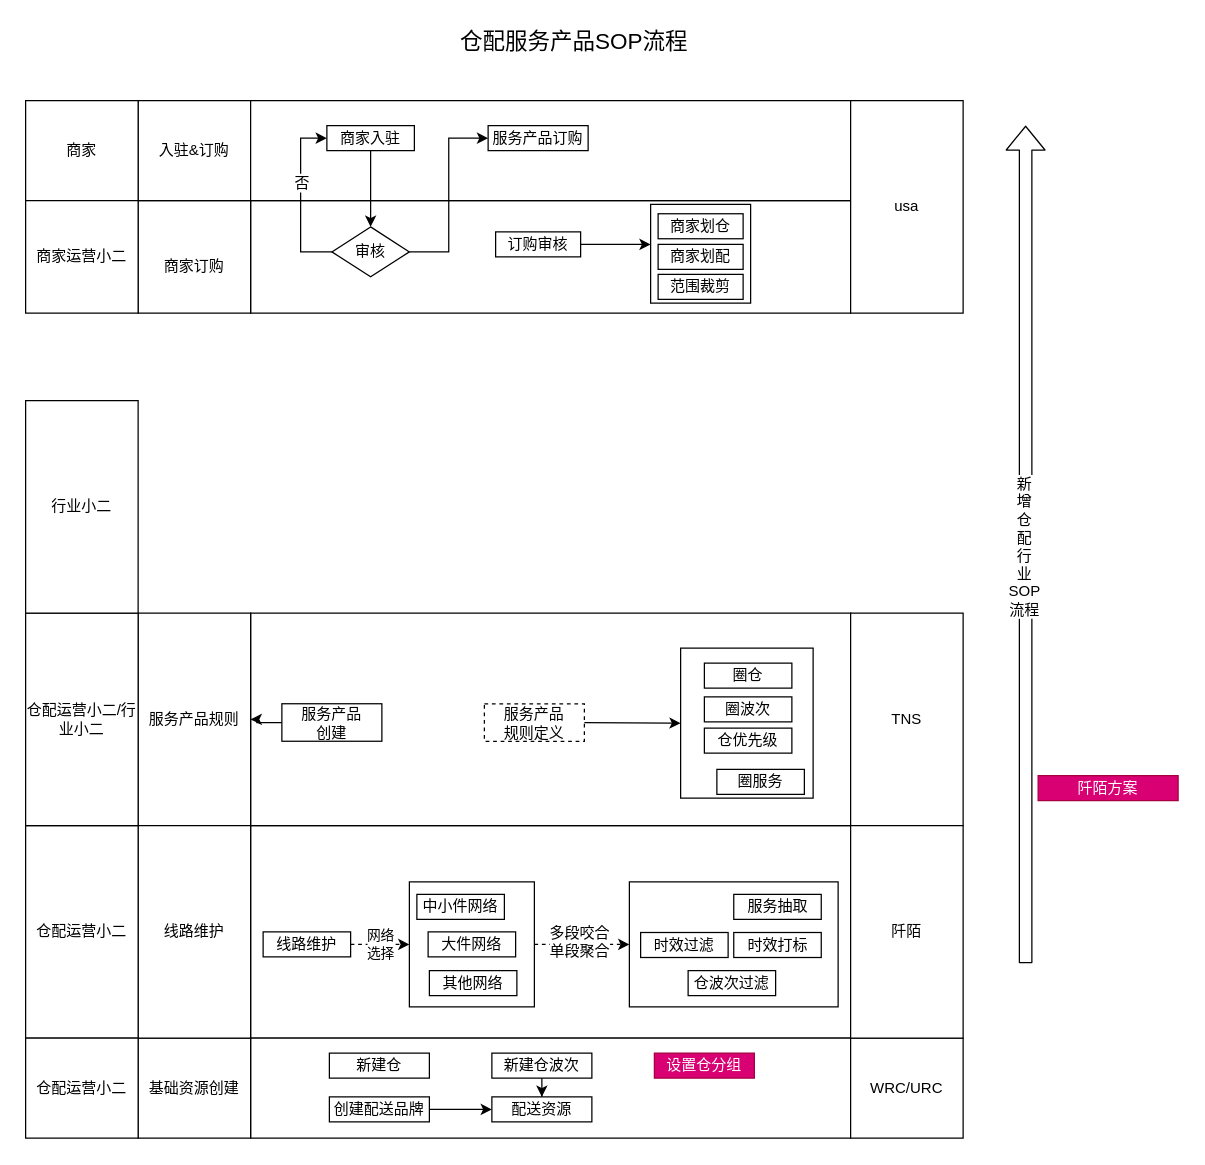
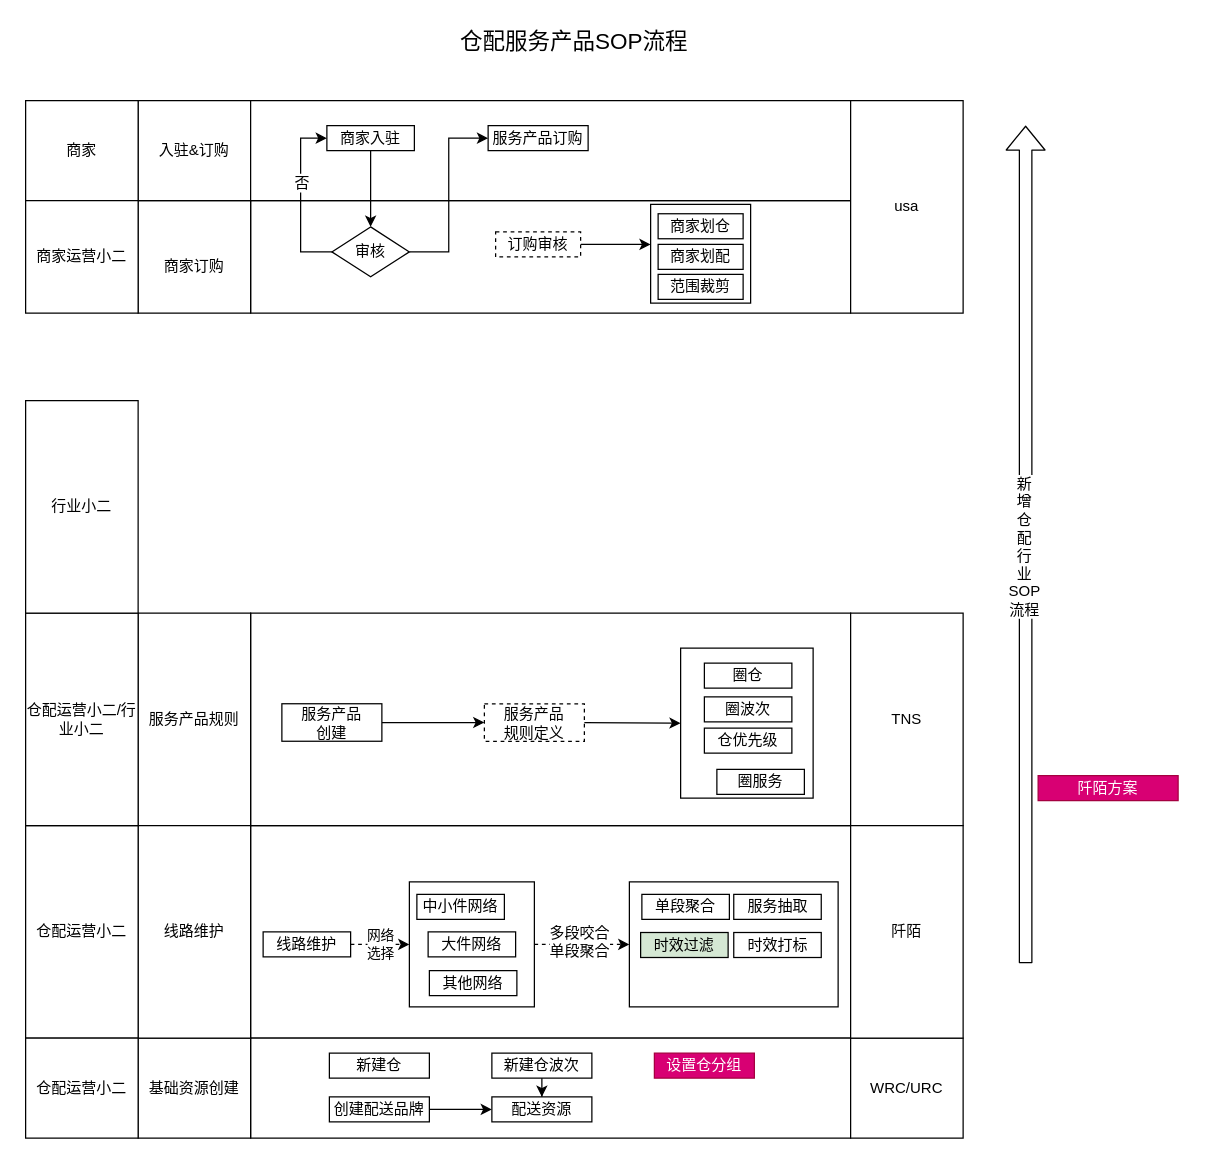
(538, 244) -> (538, 244)
(268, 723) -> (429, 723)
none -> (686, 907)
(684, 945) -> (684, 945)
(732, 983) -> none
